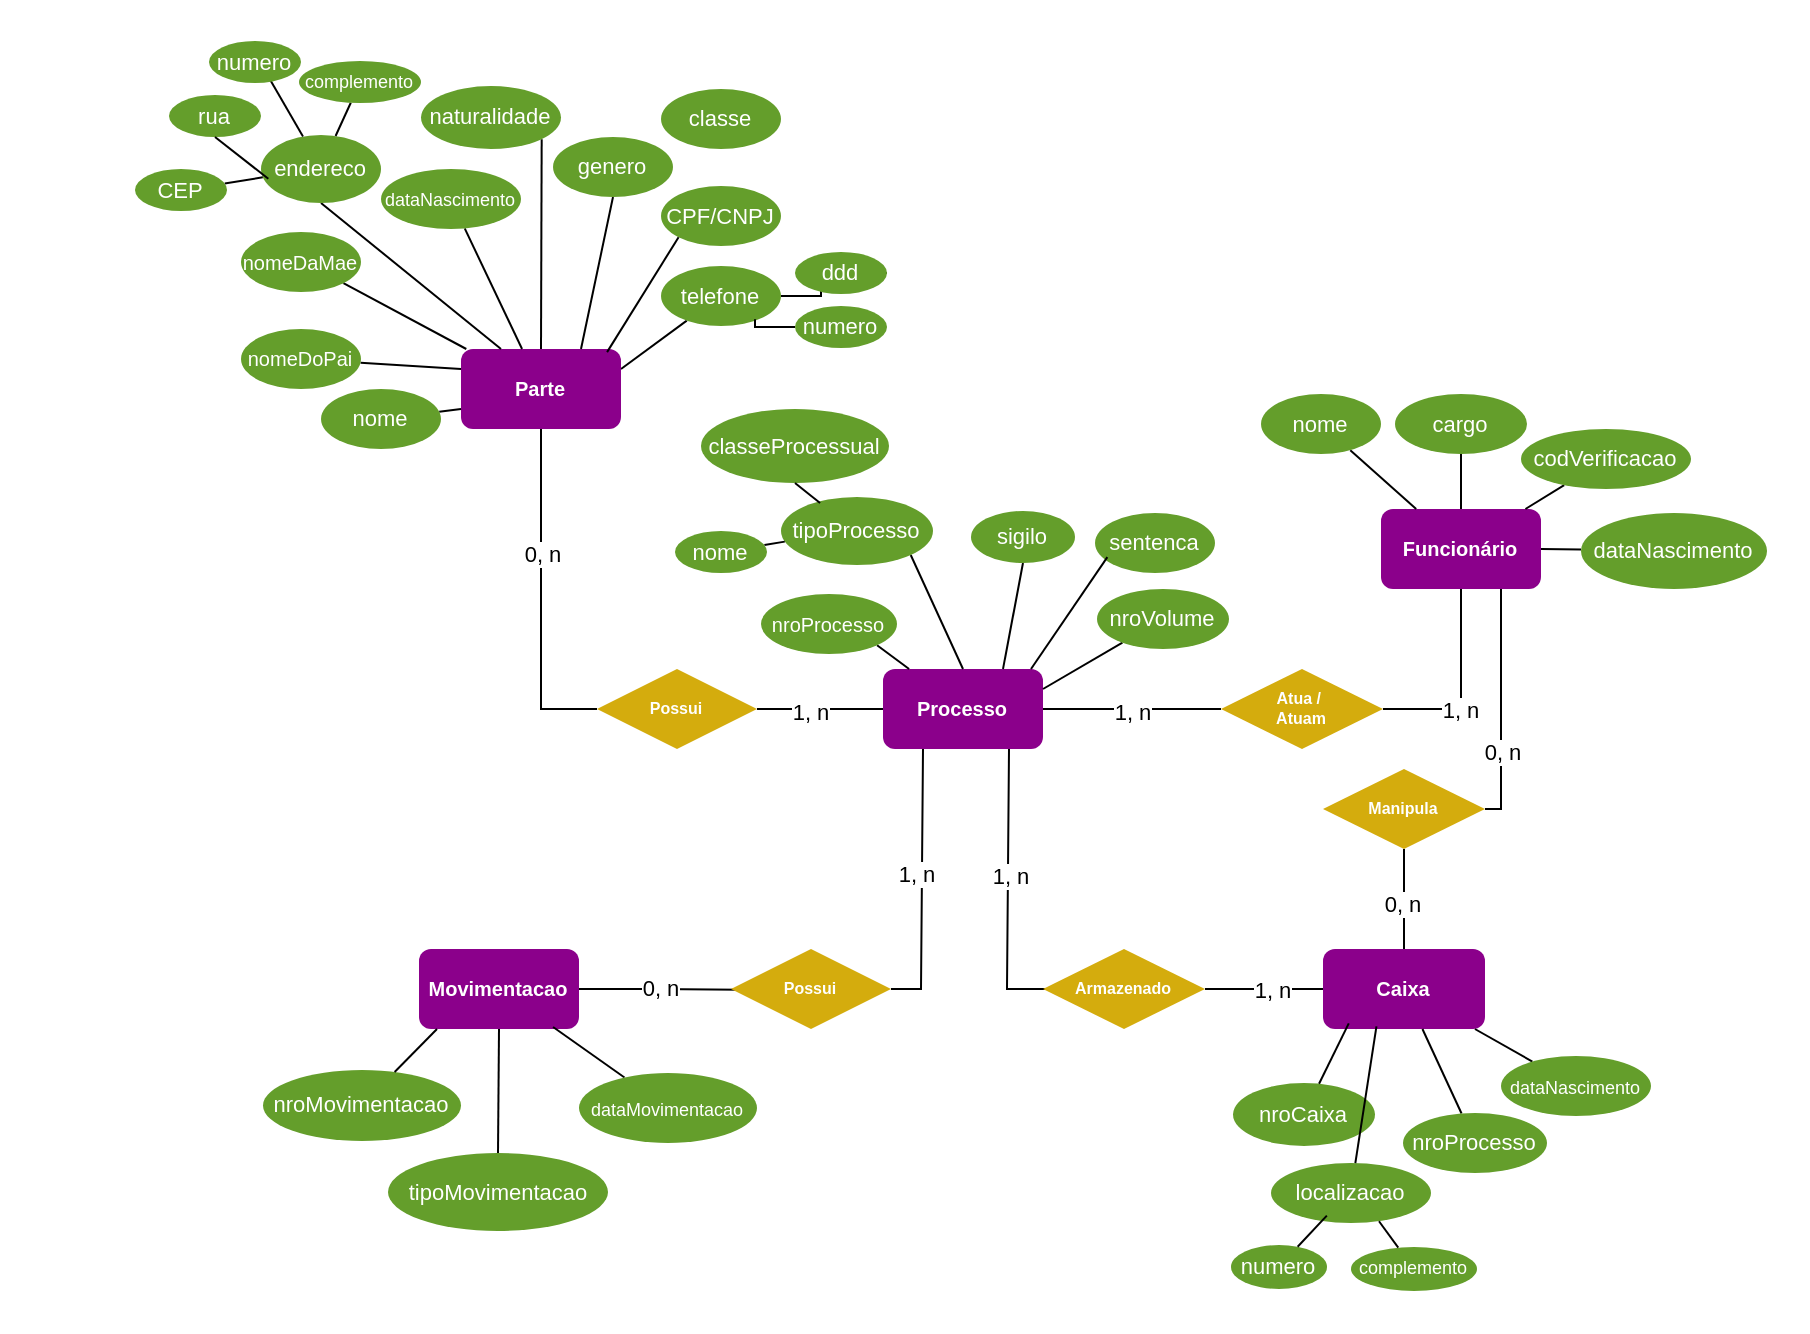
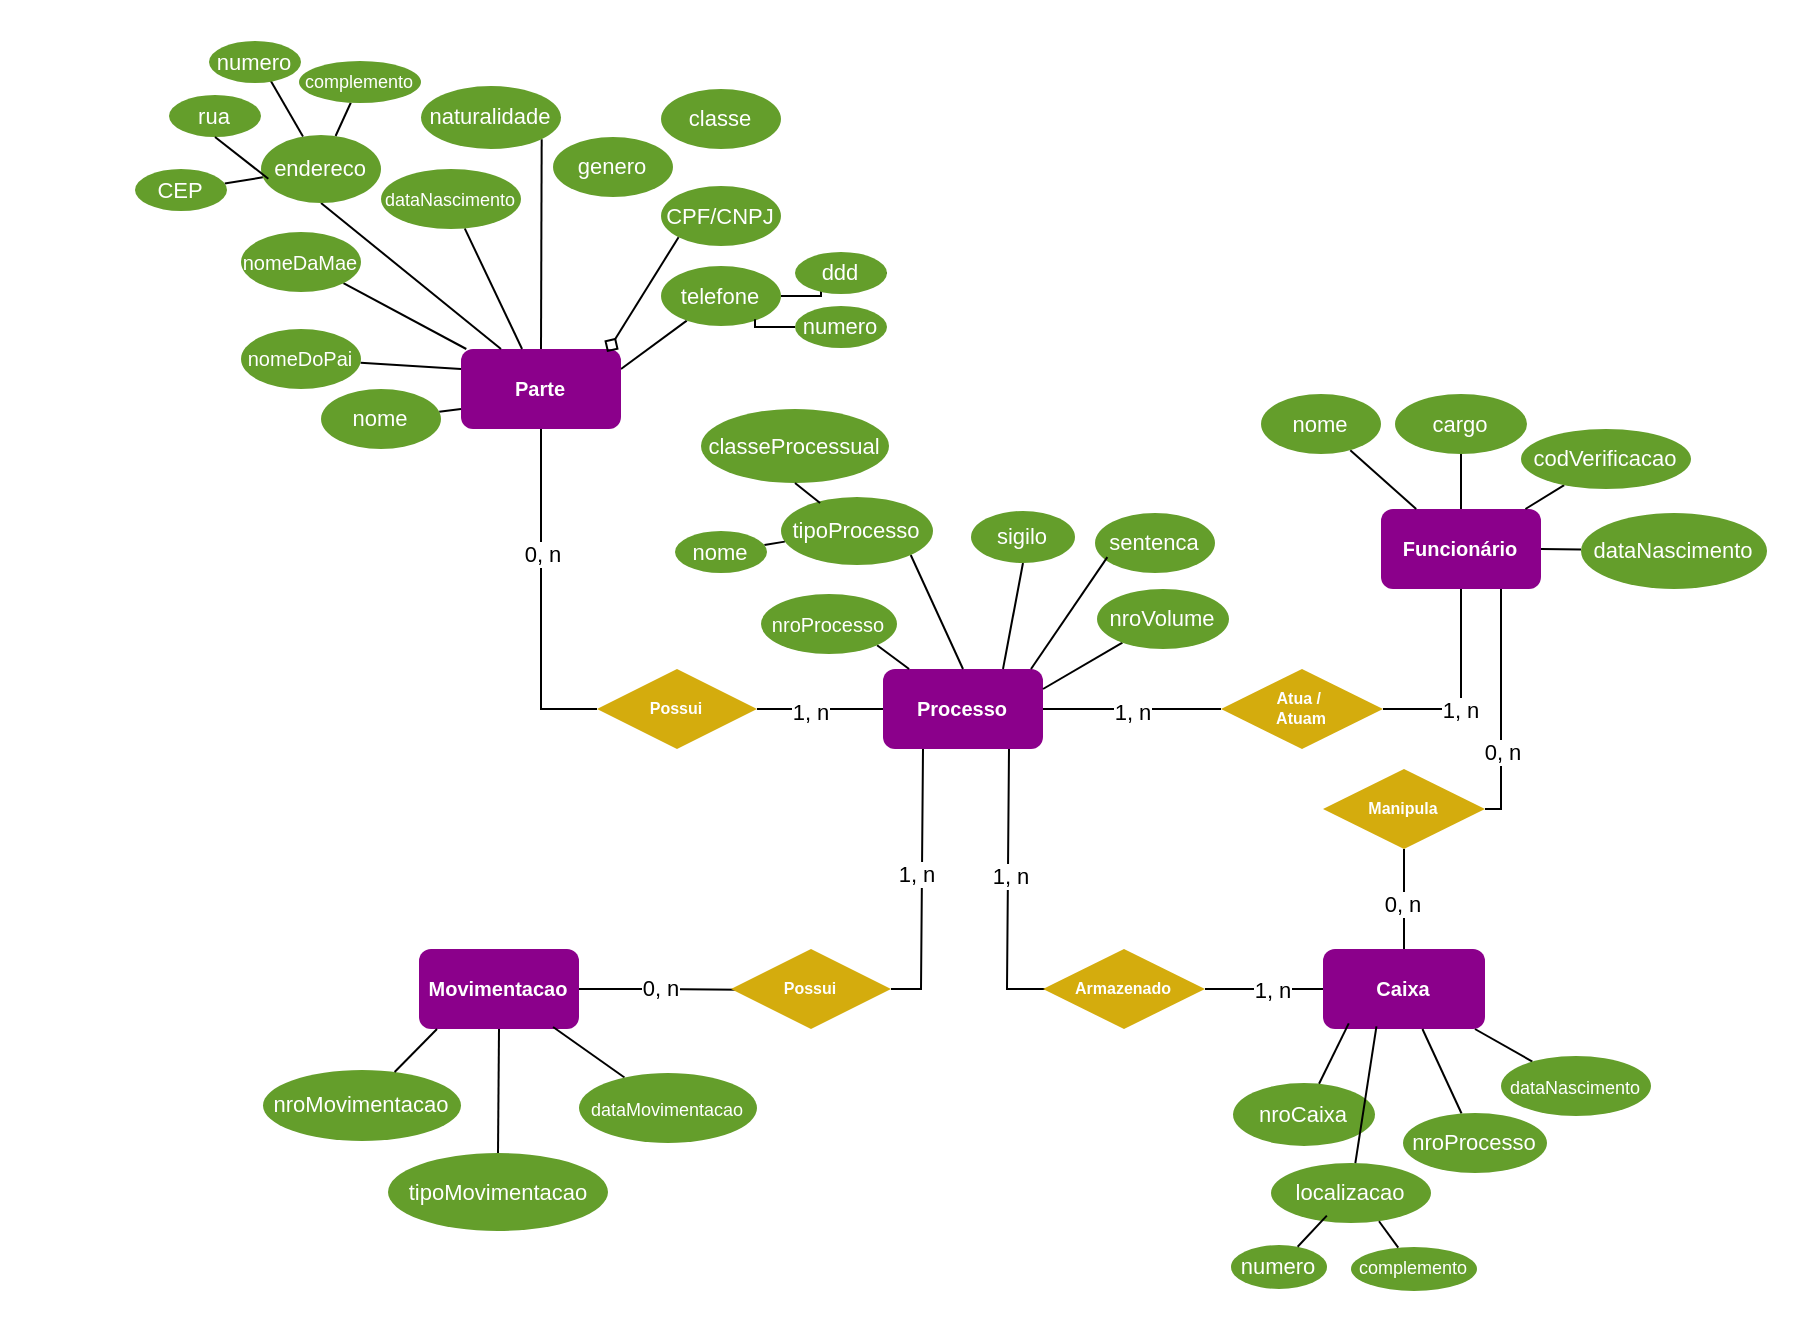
(597, 273) -> none
(612, 344) -> (616, 338)
